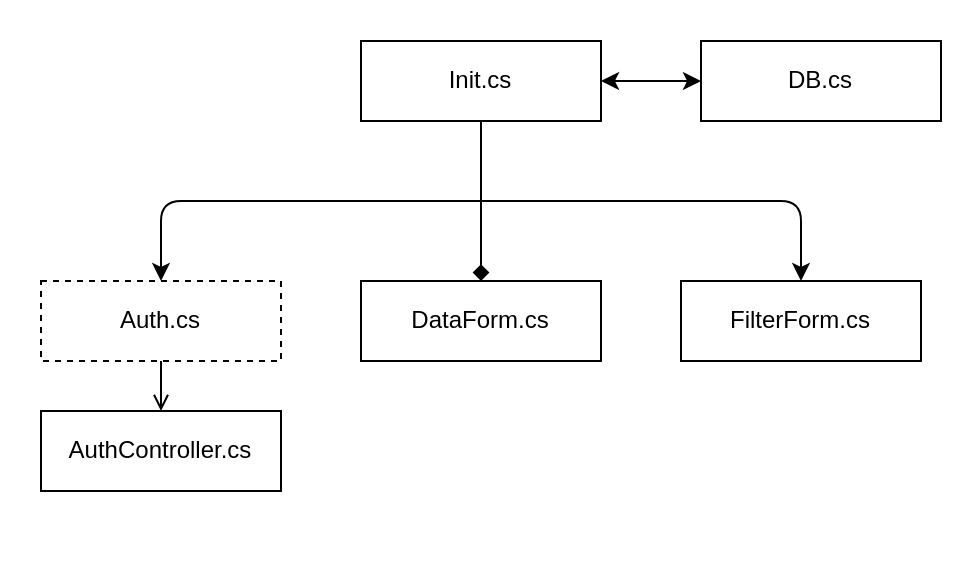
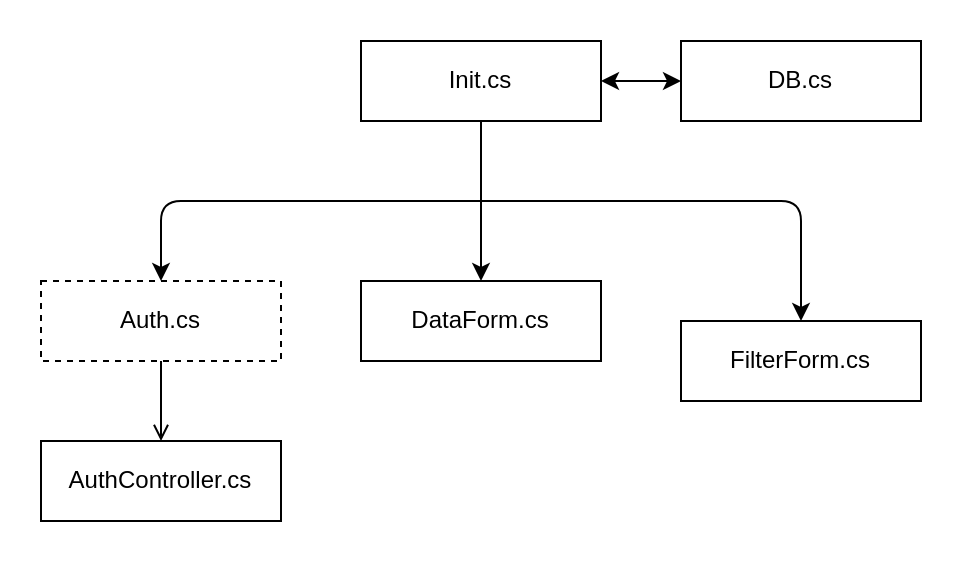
(821, 81) -> (801, 81)
(481, 265) -> (481, 266)
(801, 321) -> (801, 361)
(161, 451) -> (161, 481)
